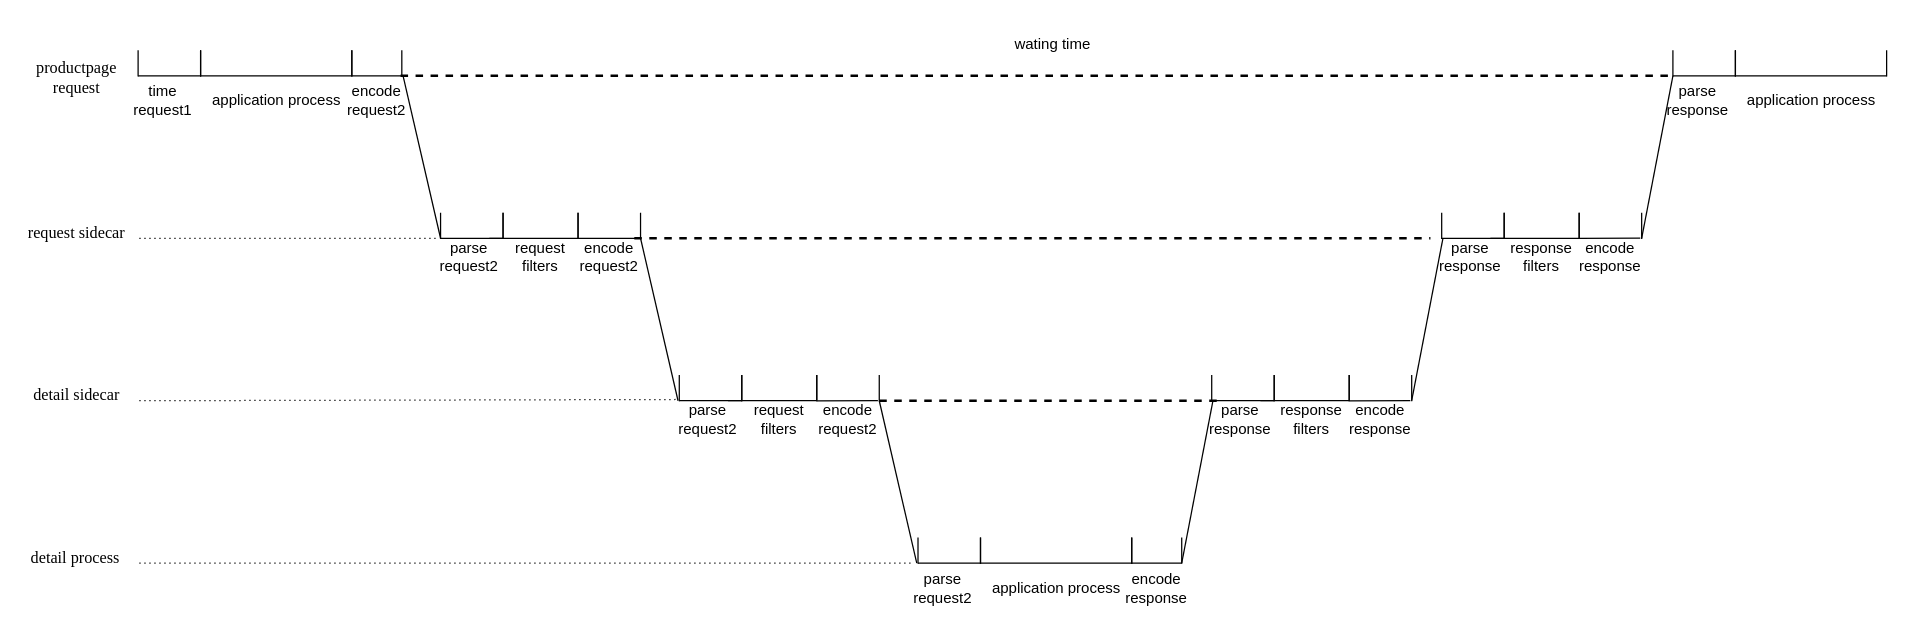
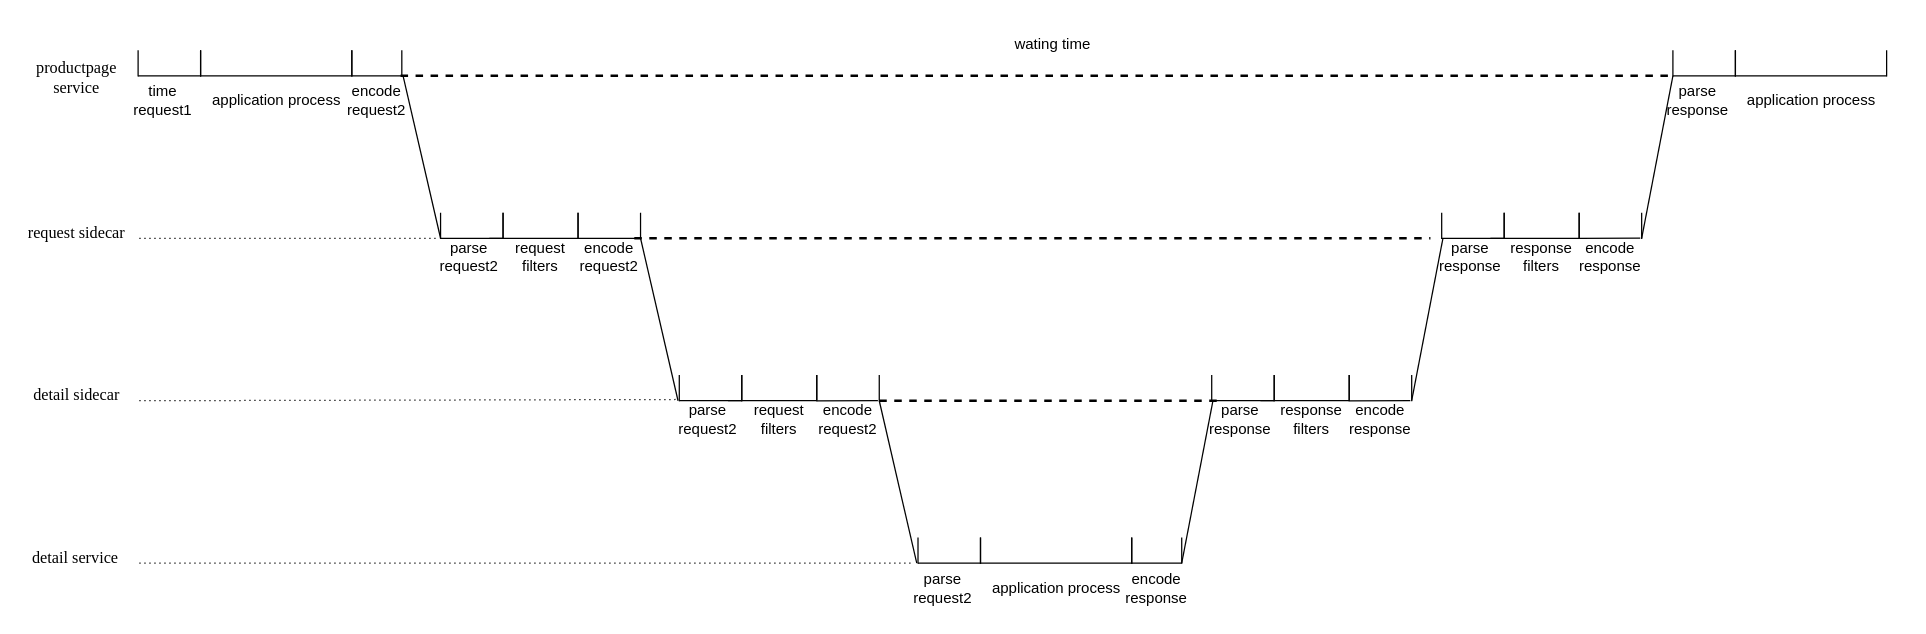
(77, 77) -> (77, 77)
(76, 557) -> (76, 557)
